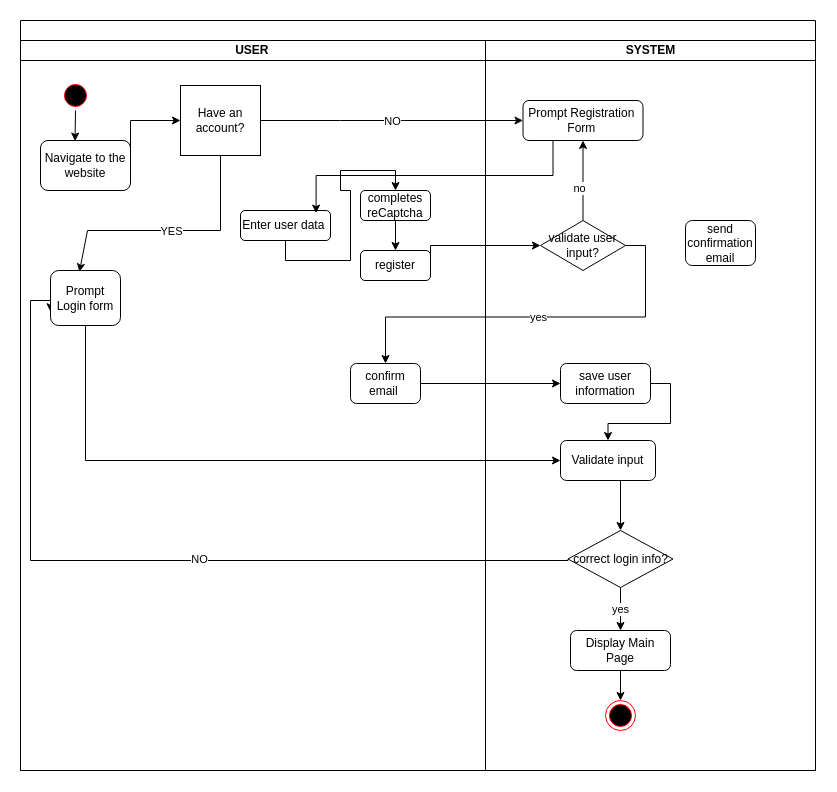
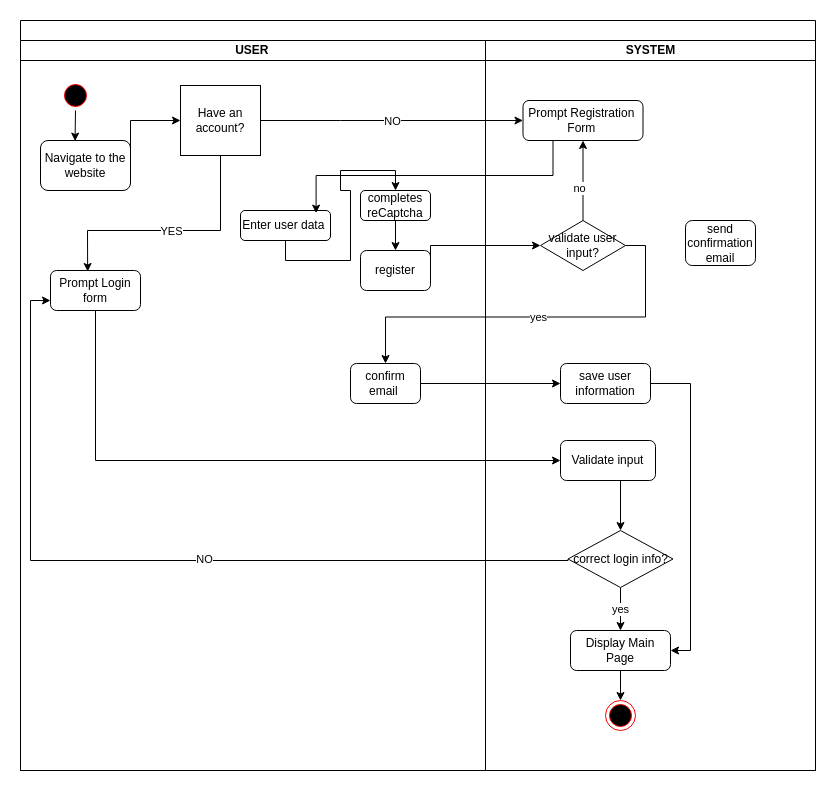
(396, 266) -> (396, 271)
(86, 298) -> (96, 291)
(656, 424) -> (691, 512)
